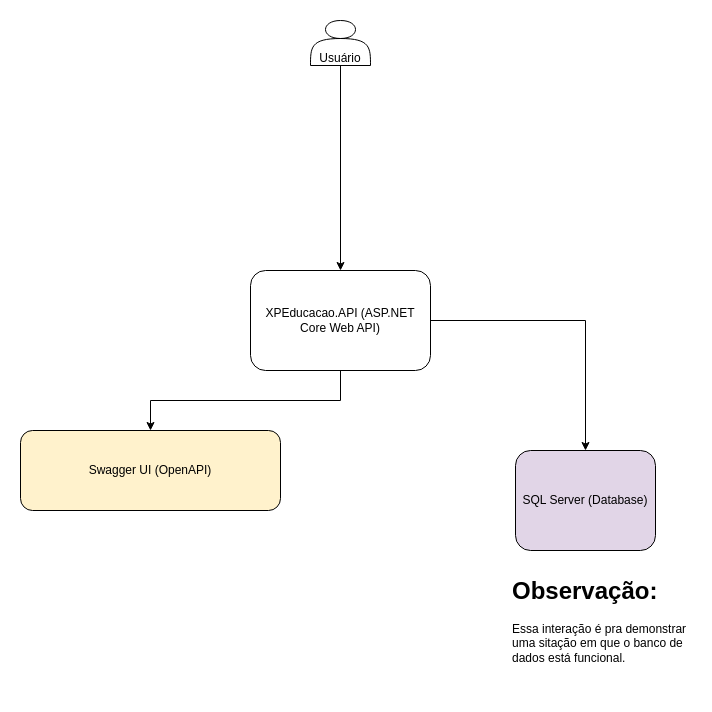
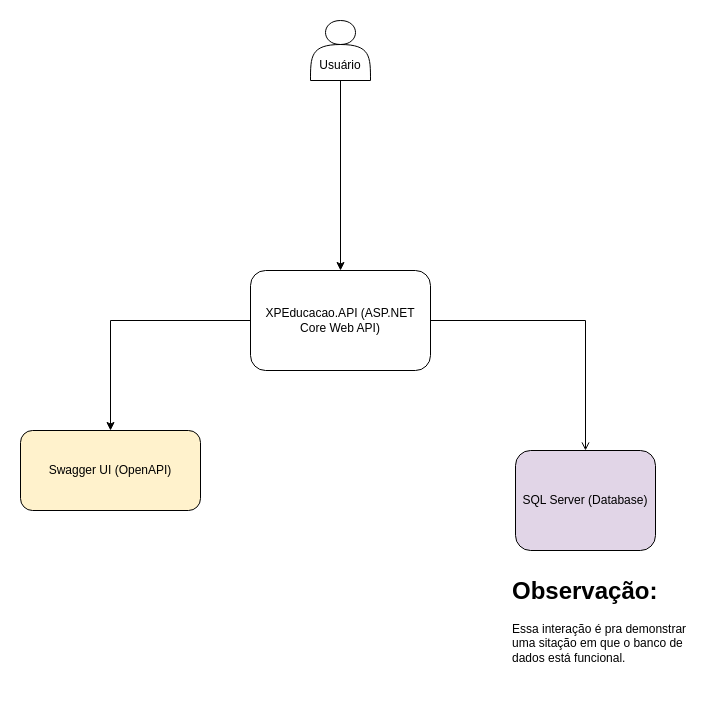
(341, 43) -> (341, 51)
(586, 442) -> (586, 443)
(151, 471) -> (111, 471)
